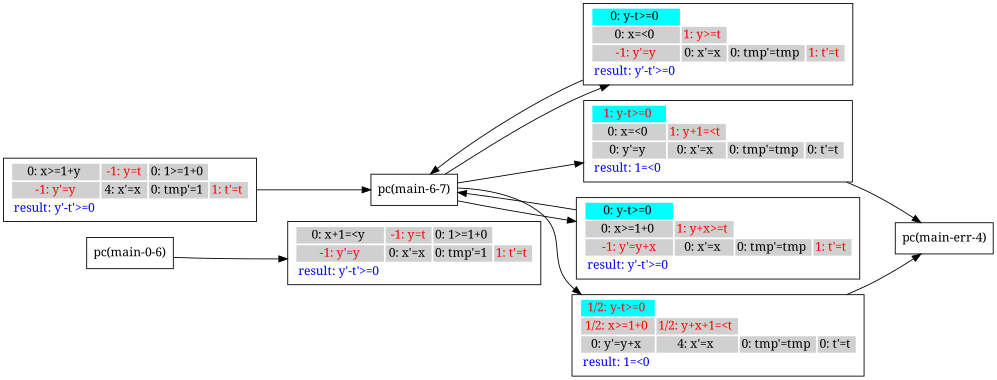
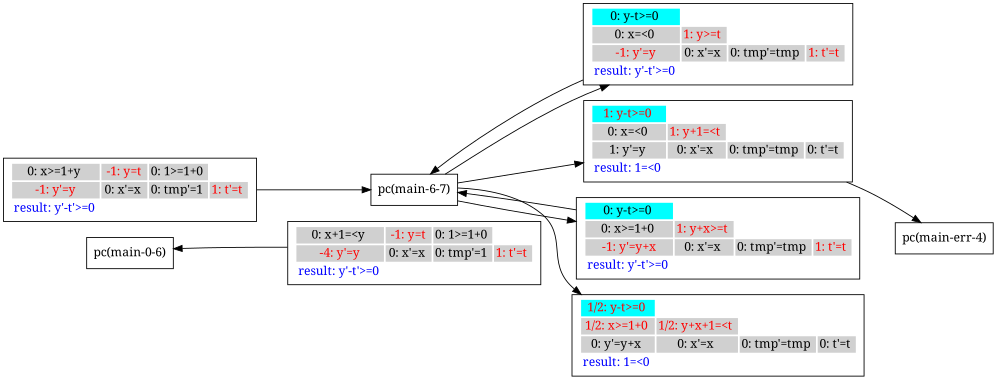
(629, 150) -> (629, 150)
(124, 190) -> (124, 190)
(340, 253) -> (340, 253)
(226, 259) -> (235, 247)
(881, 278) -> none
(697, 344) -> (697, 344)
